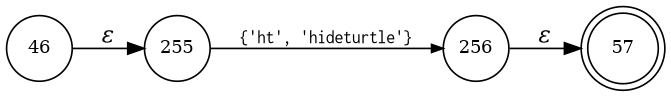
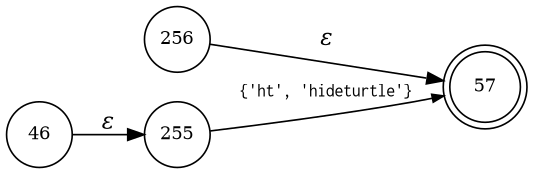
(321, 48) -> (321, 116)
